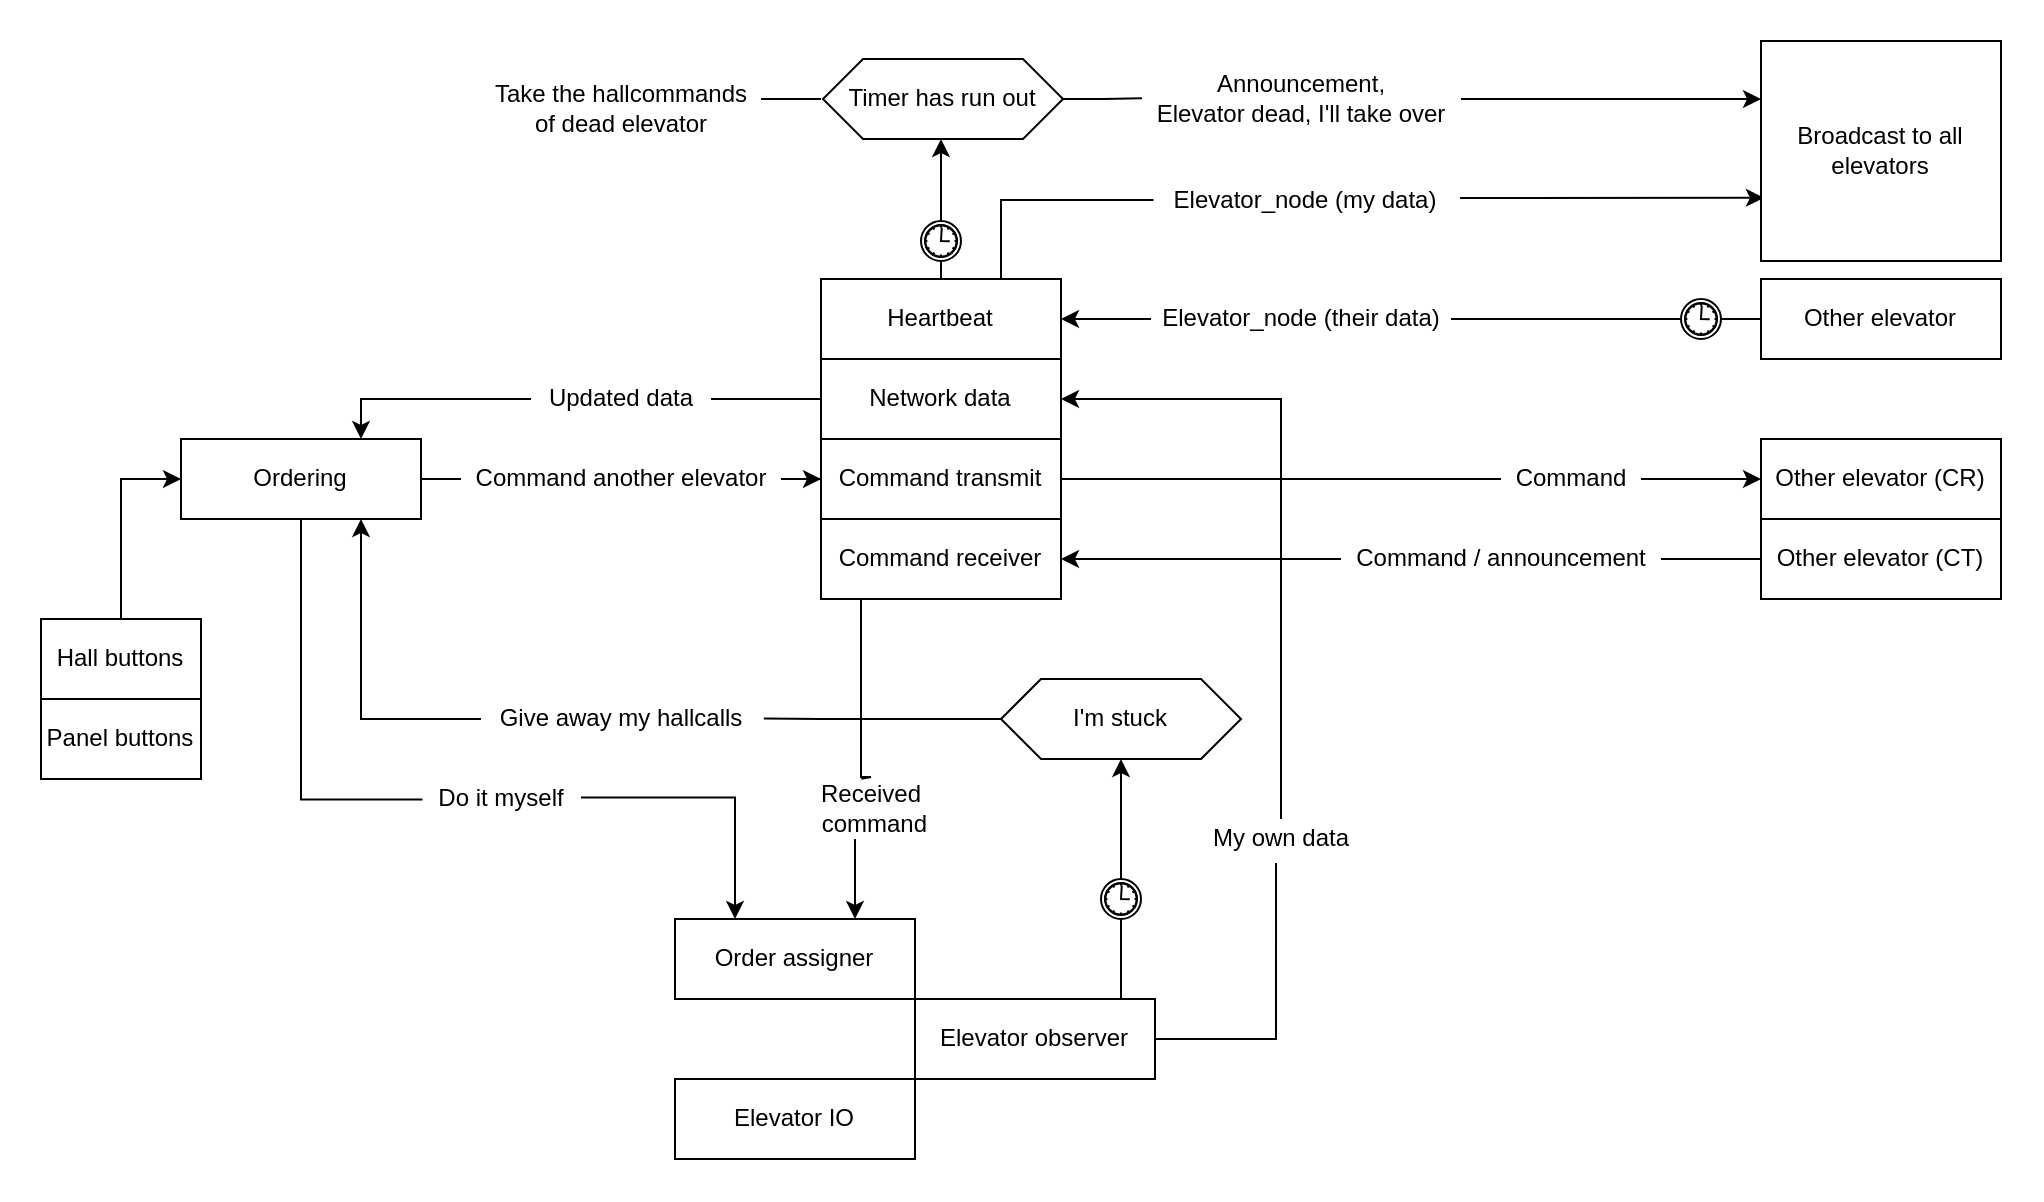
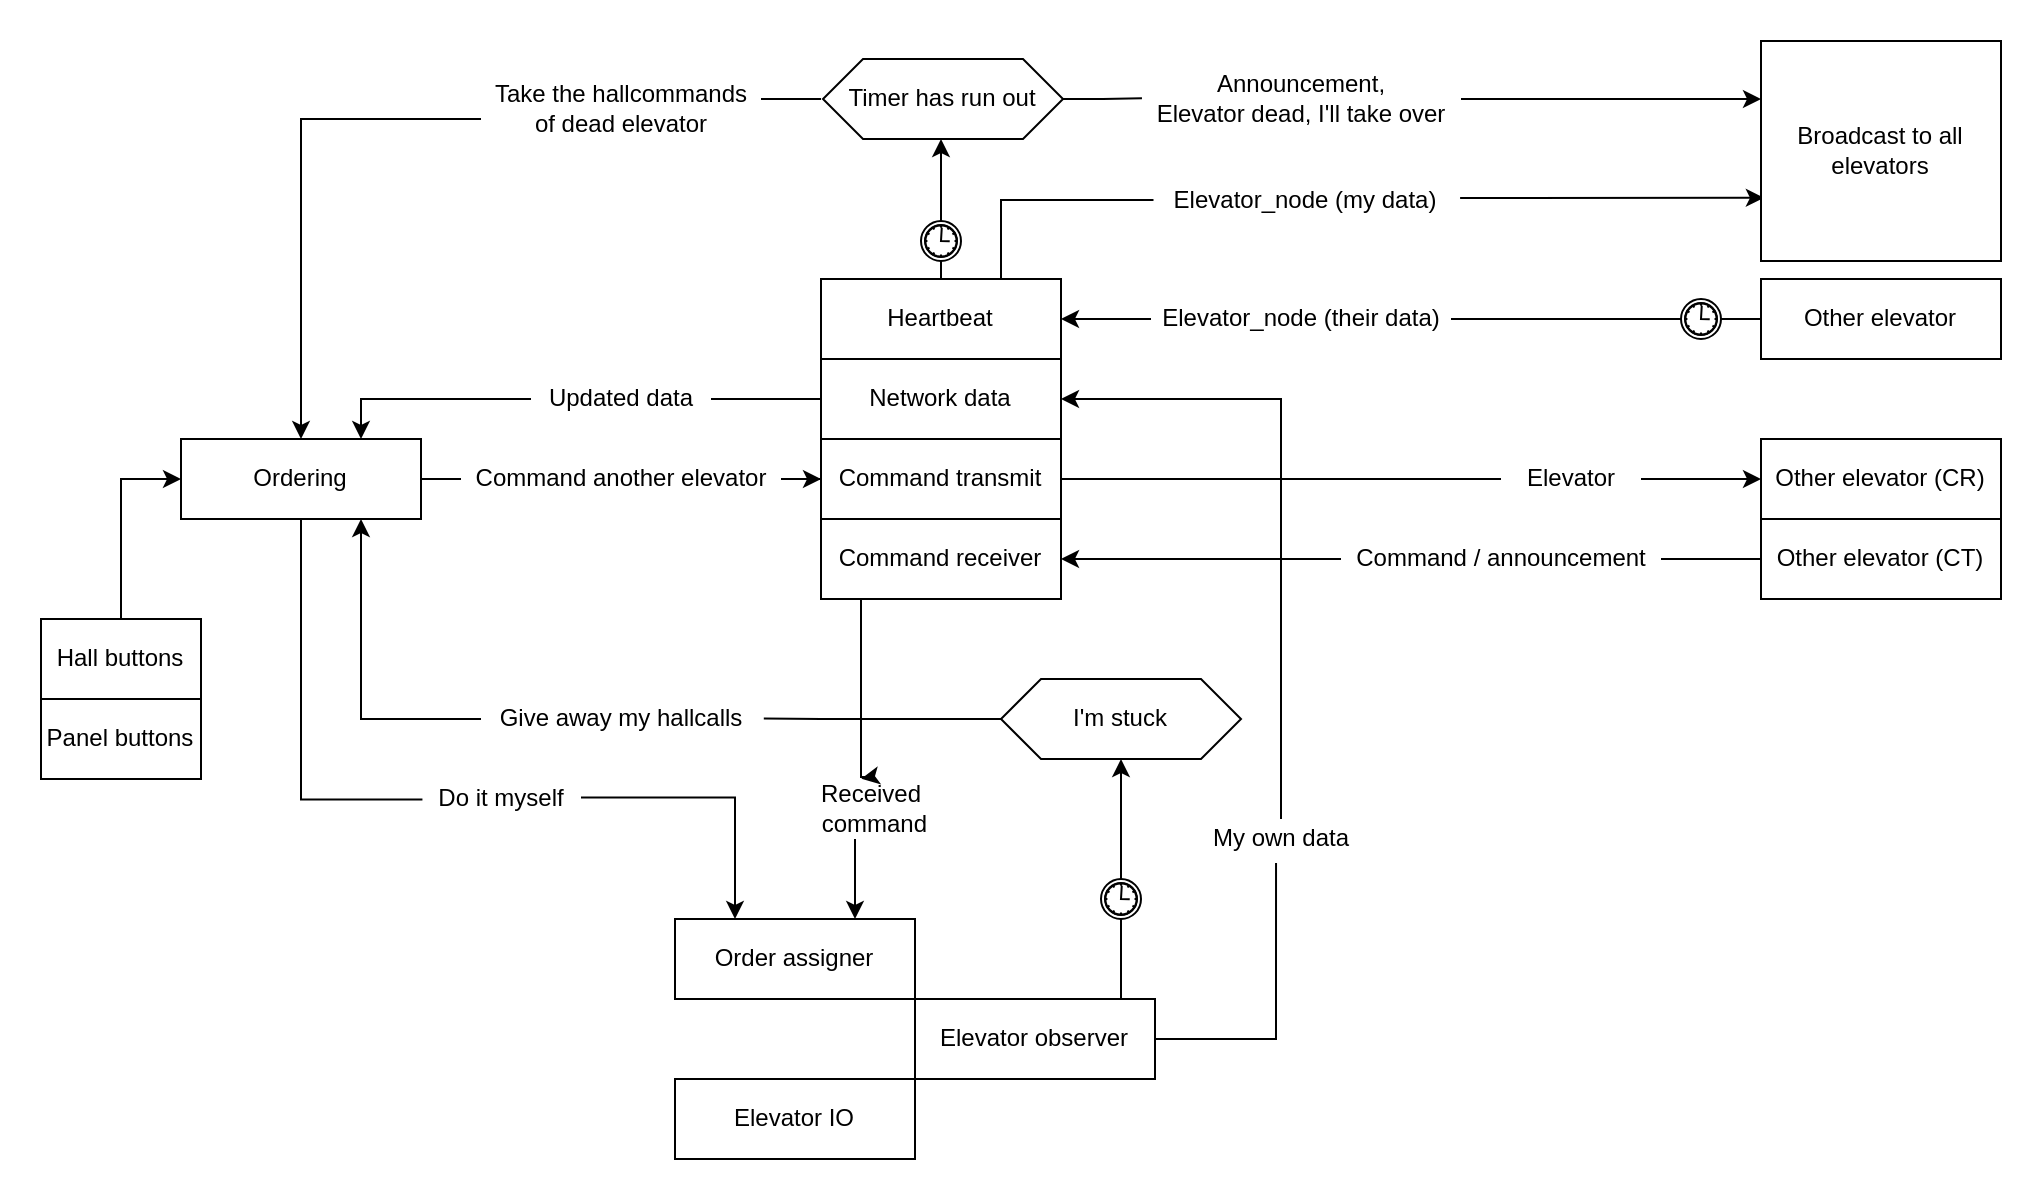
none -> (301, 182)
(1572, 479) -> (1572, 479)
(870, 777) -> (868, 777)
